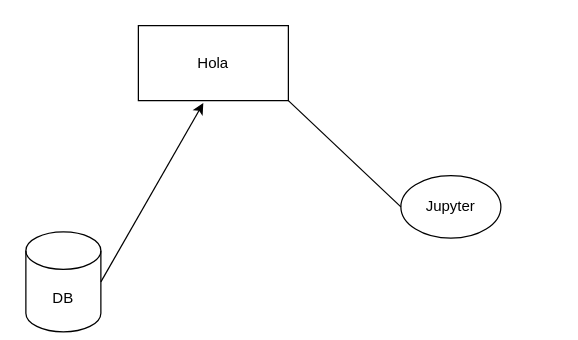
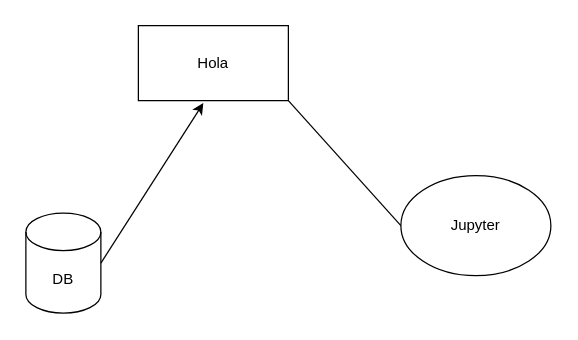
(451, 207) -> (476, 226)
(63, 282) -> (63, 263)
